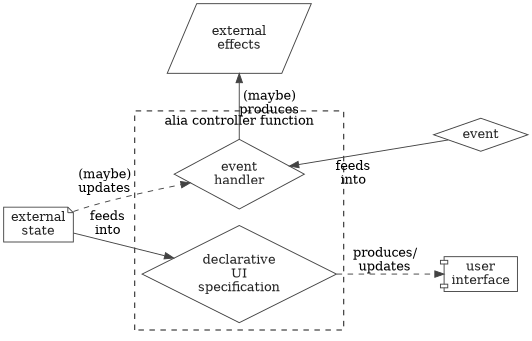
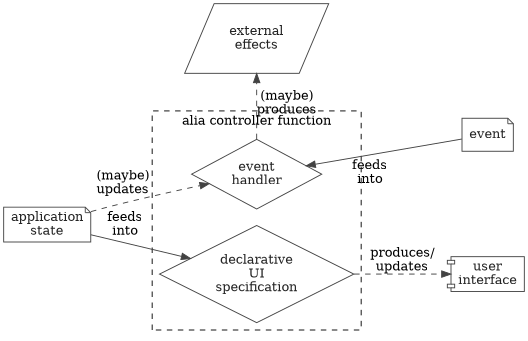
(239, 117) -> (257, 117)
(481, 135) -> (488, 135)
(38, 225) -> (47, 225)
